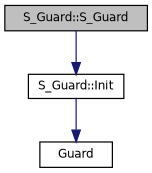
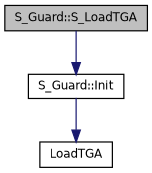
(76, 18) -> (76, 18)
(76, 155) -> (76, 155)
